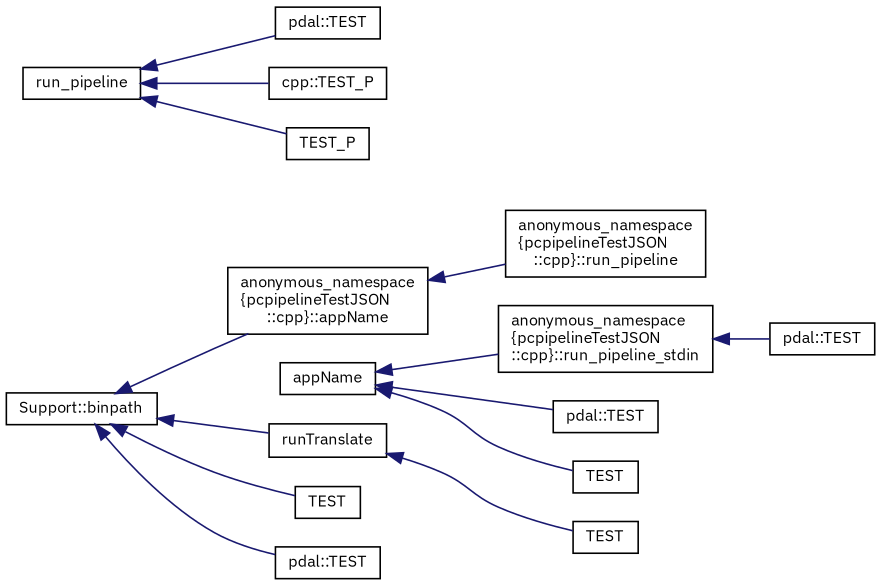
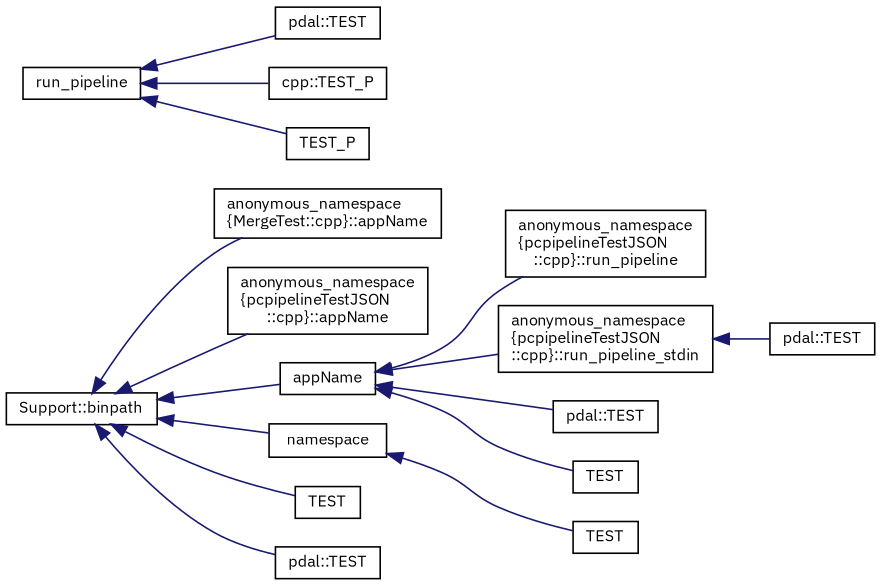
none -> (328, 214)
(475, 271) -> (463, 330)
none -> (227, 391)
(328, 441) -> (328, 441)
